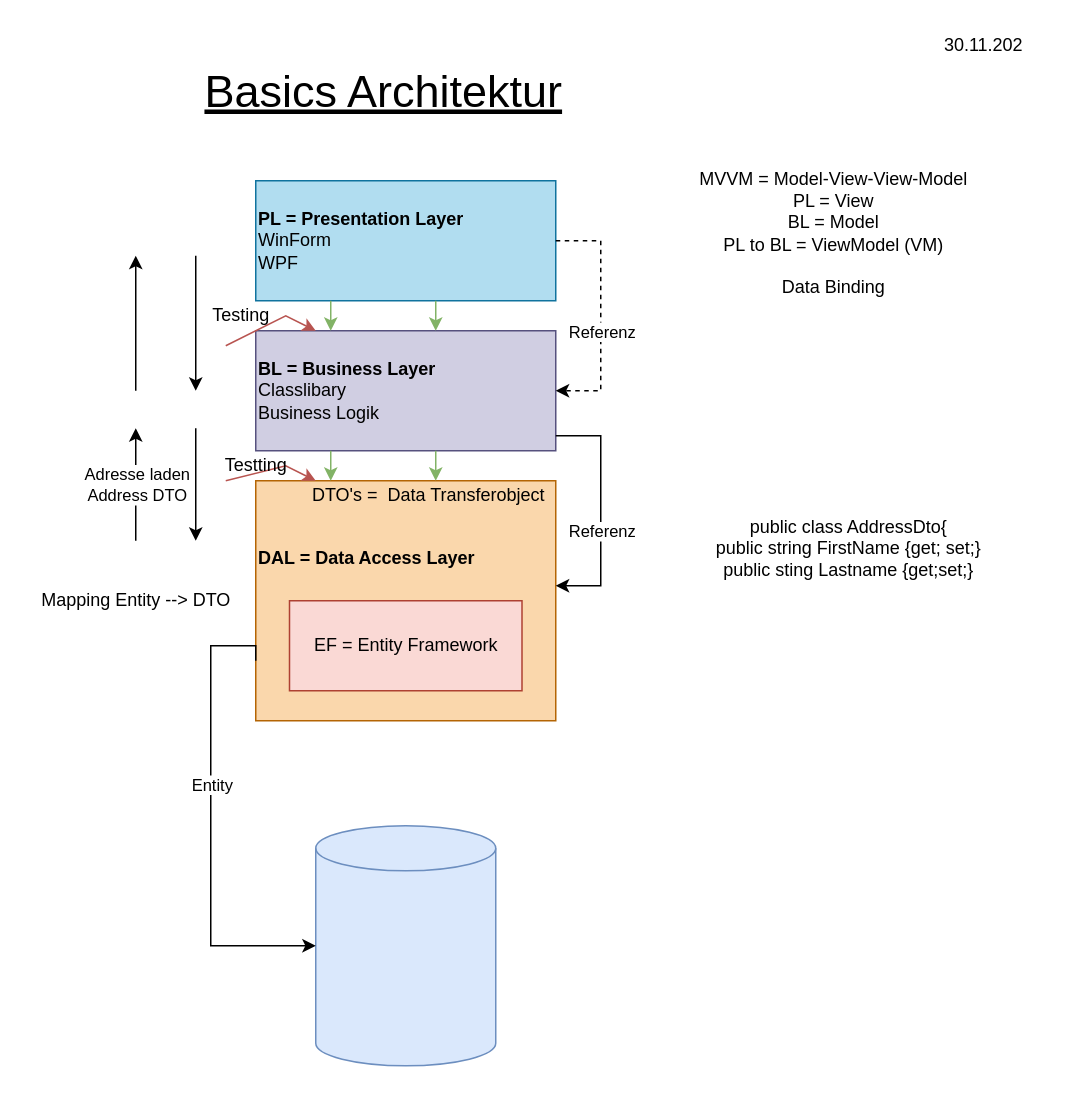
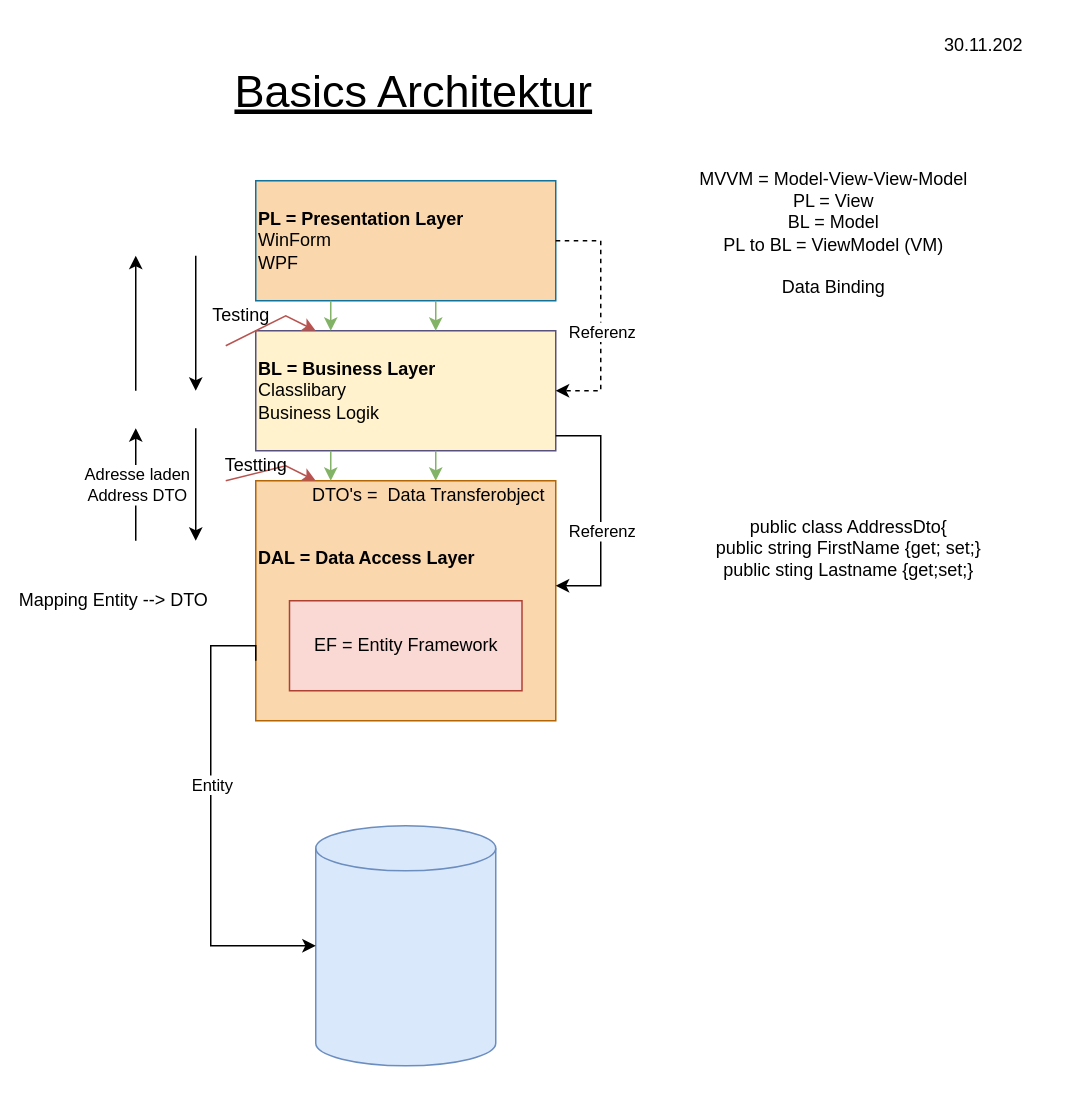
(383, 91) -> (413, 91)
(406, 241) -> (406, 241)
(406, 391) -> (406, 391)
(136, 601) -> (113, 601)
